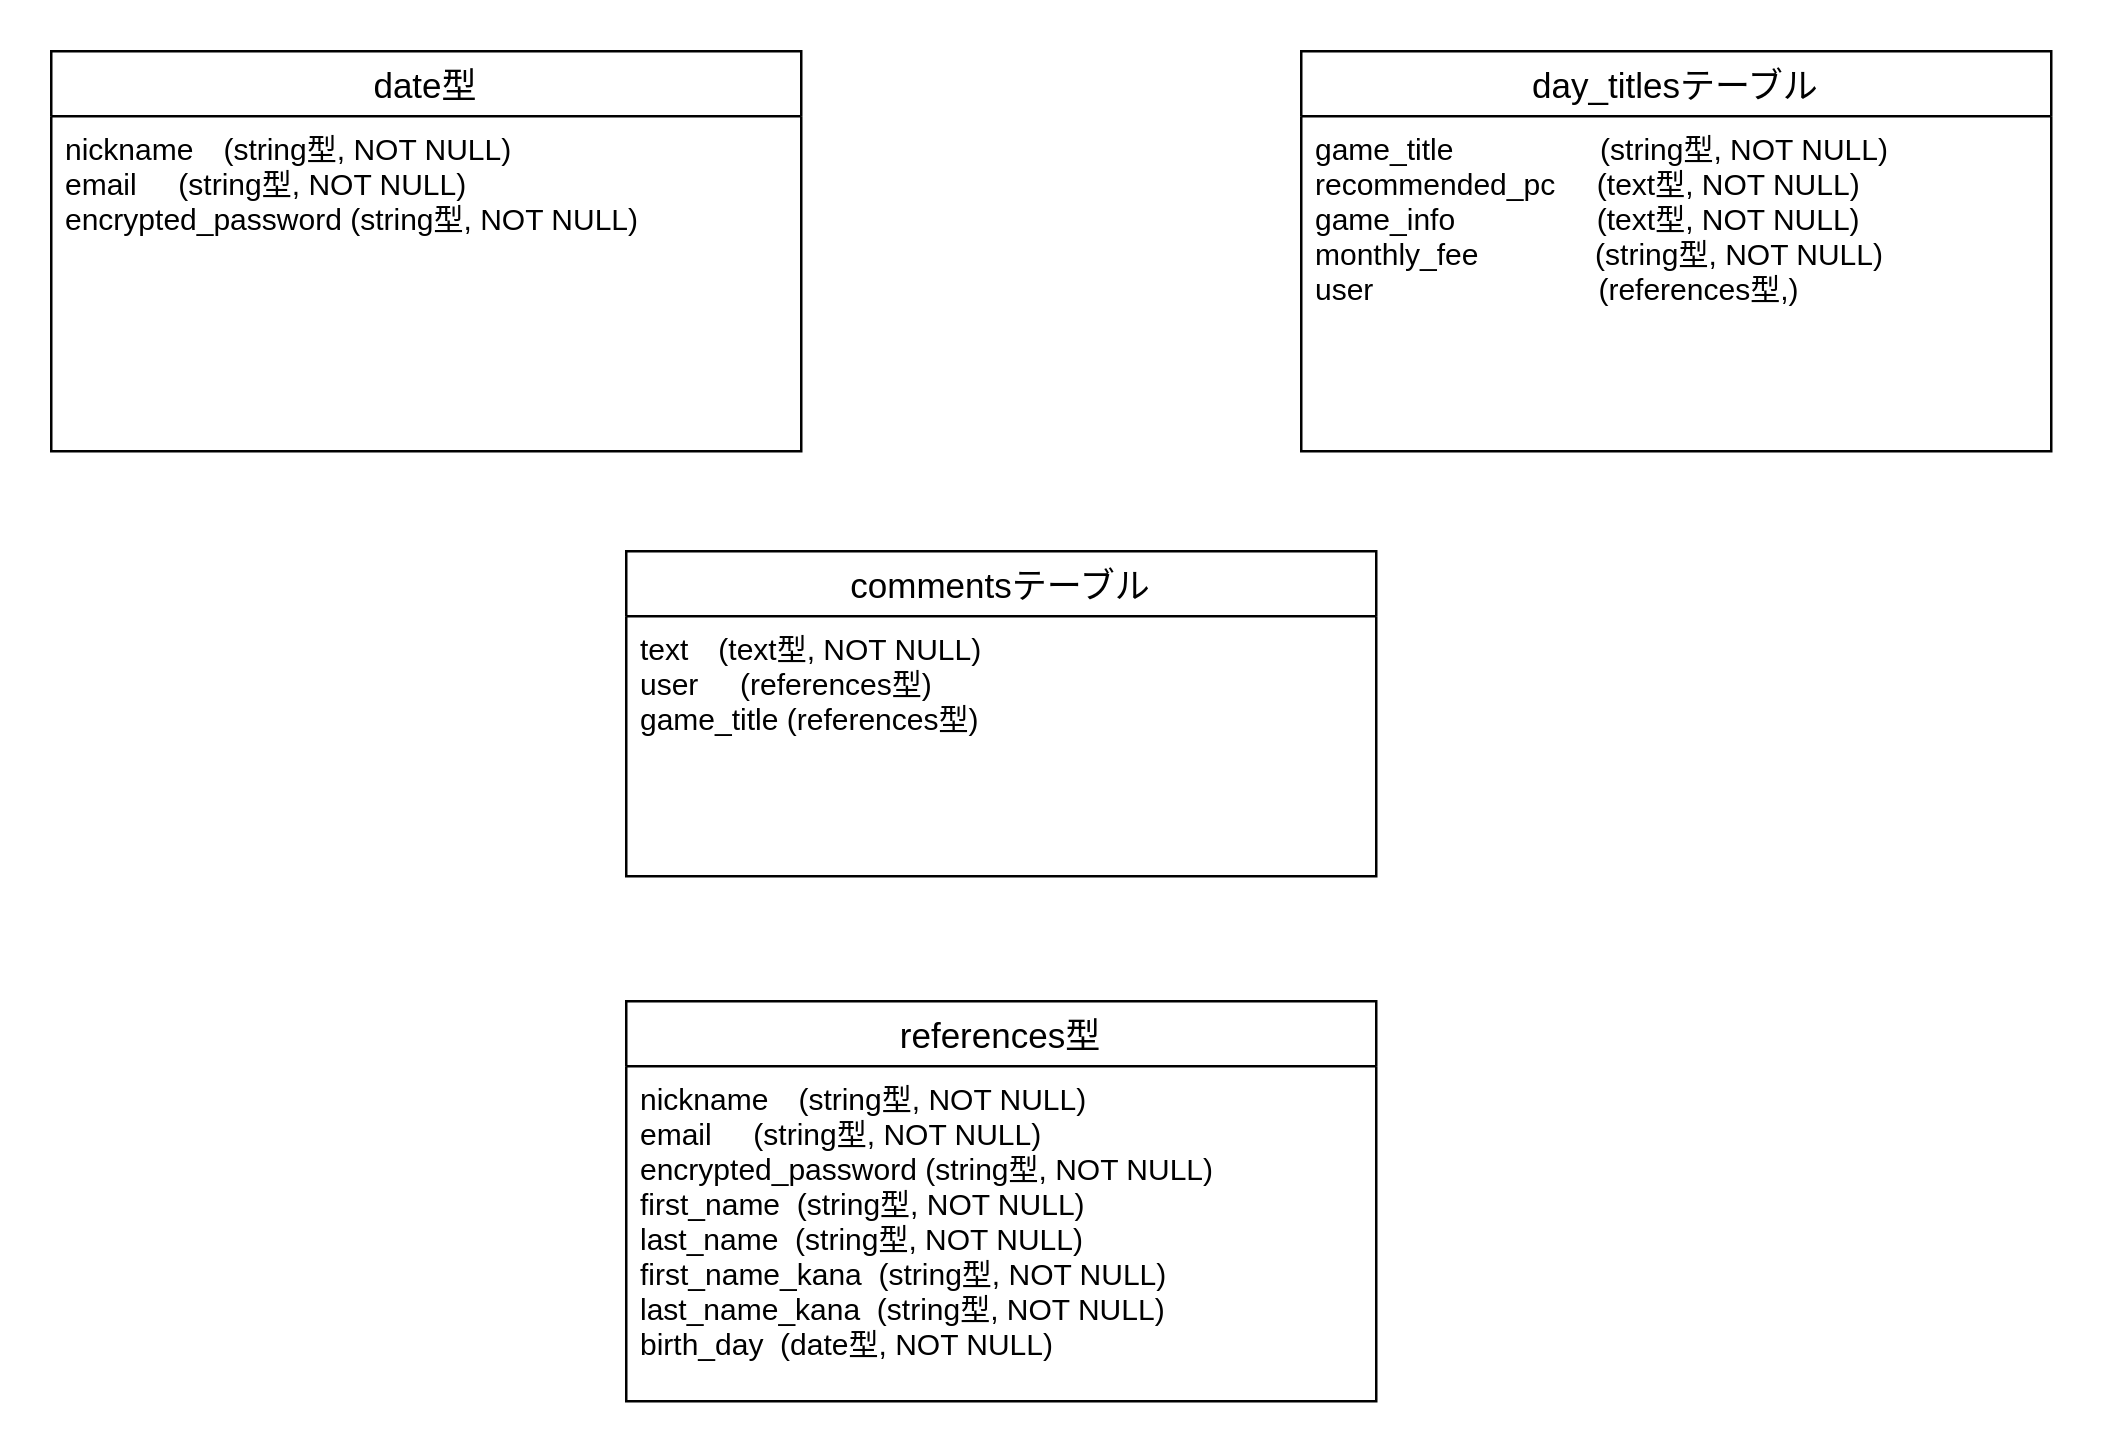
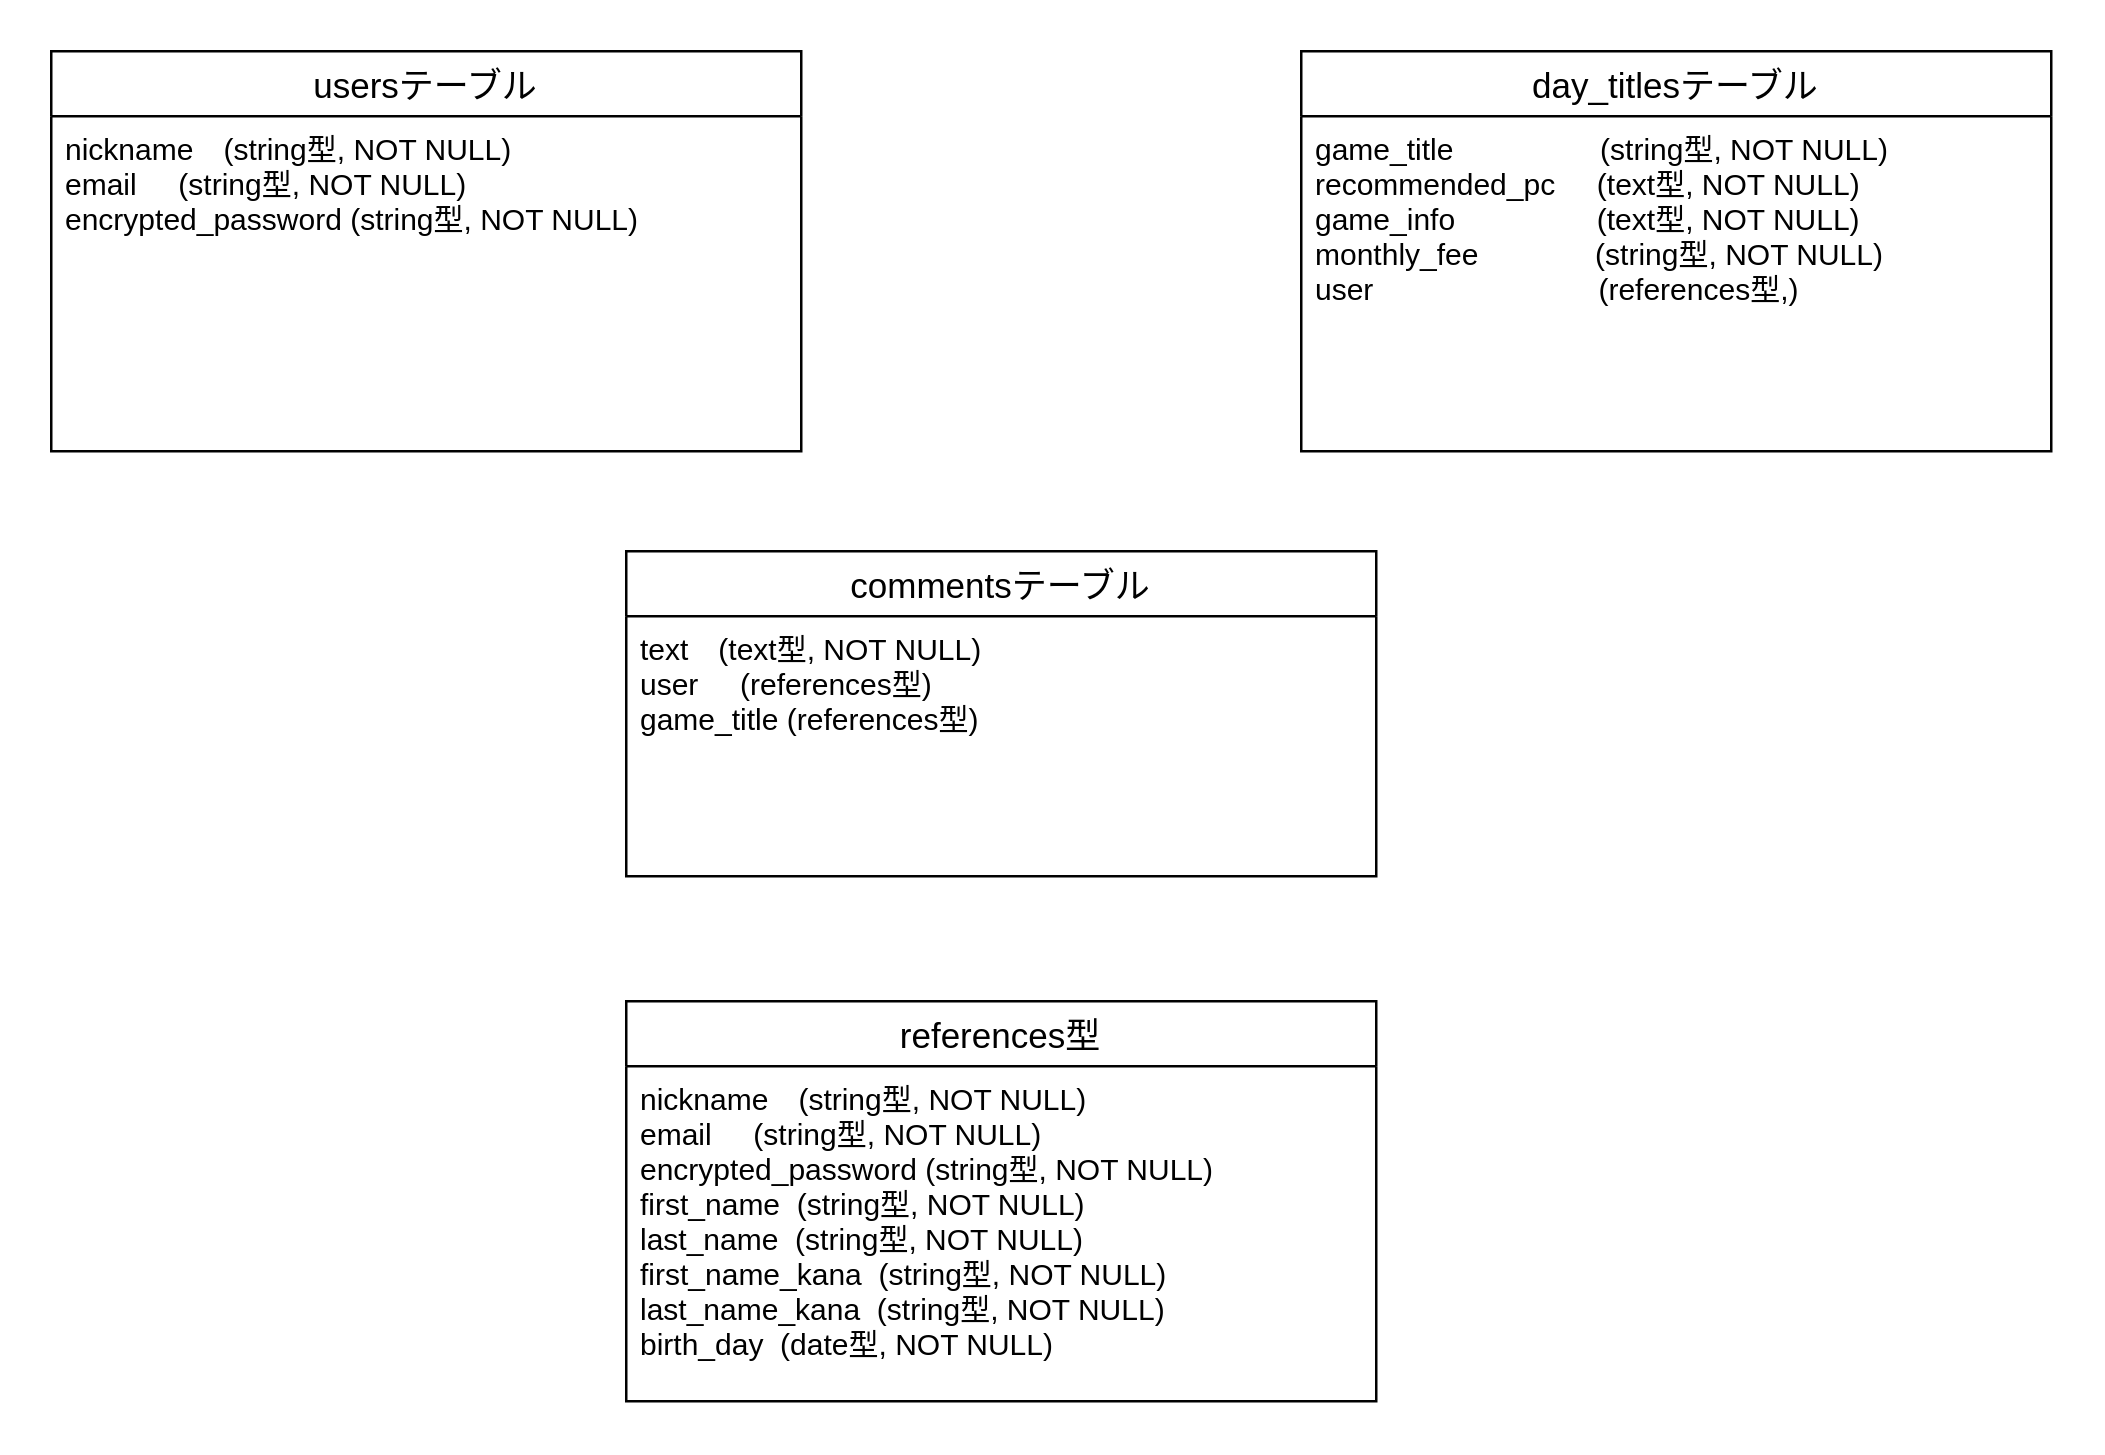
(425, 86) -> (425, 86)
